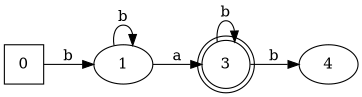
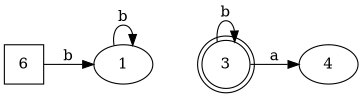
(275, 56) -> (275, 56)
(24, 64) -> (24, 64)
(172, 64) -> none
